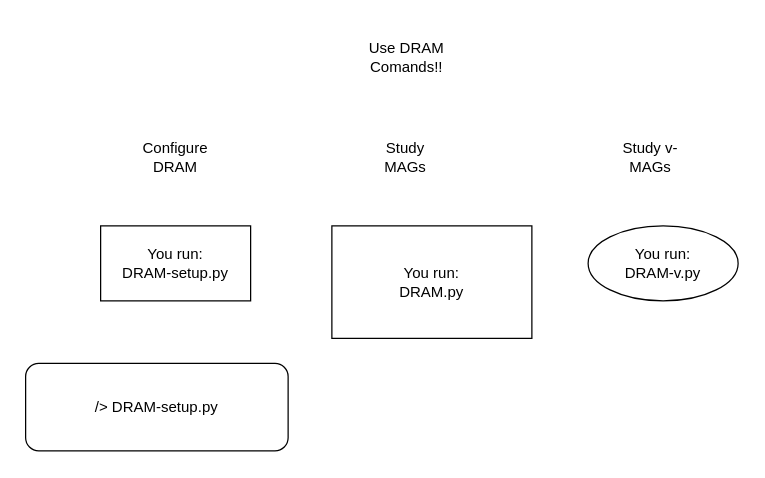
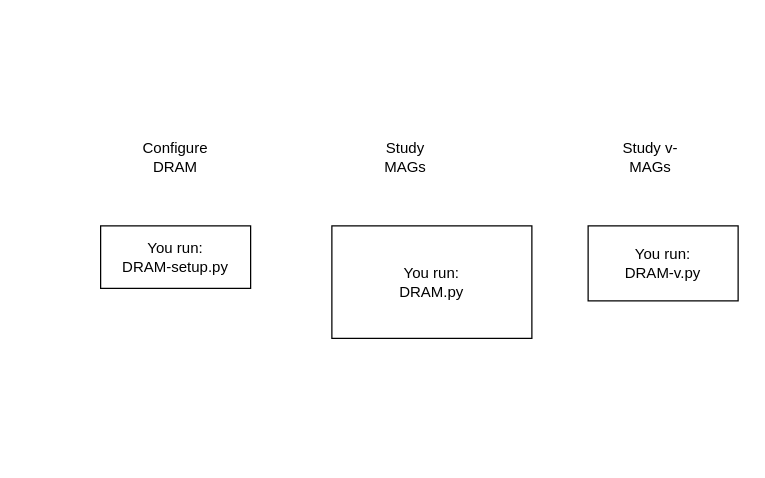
(407, 57) -> none
(176, 263) -> (176, 257)
(663, 263) -> (663, 263)
(157, 407) -> none
